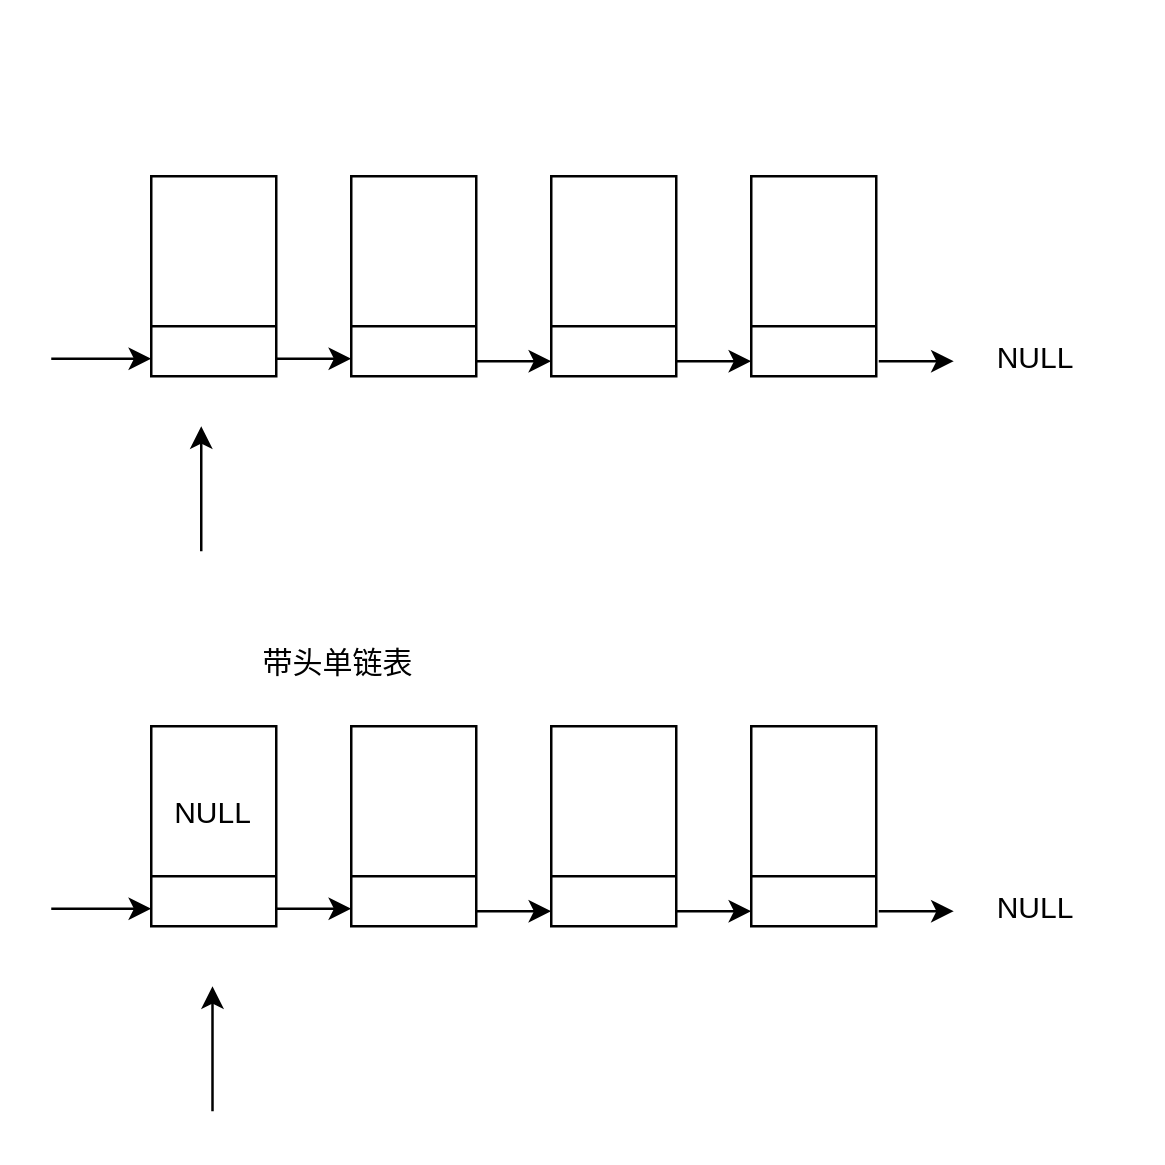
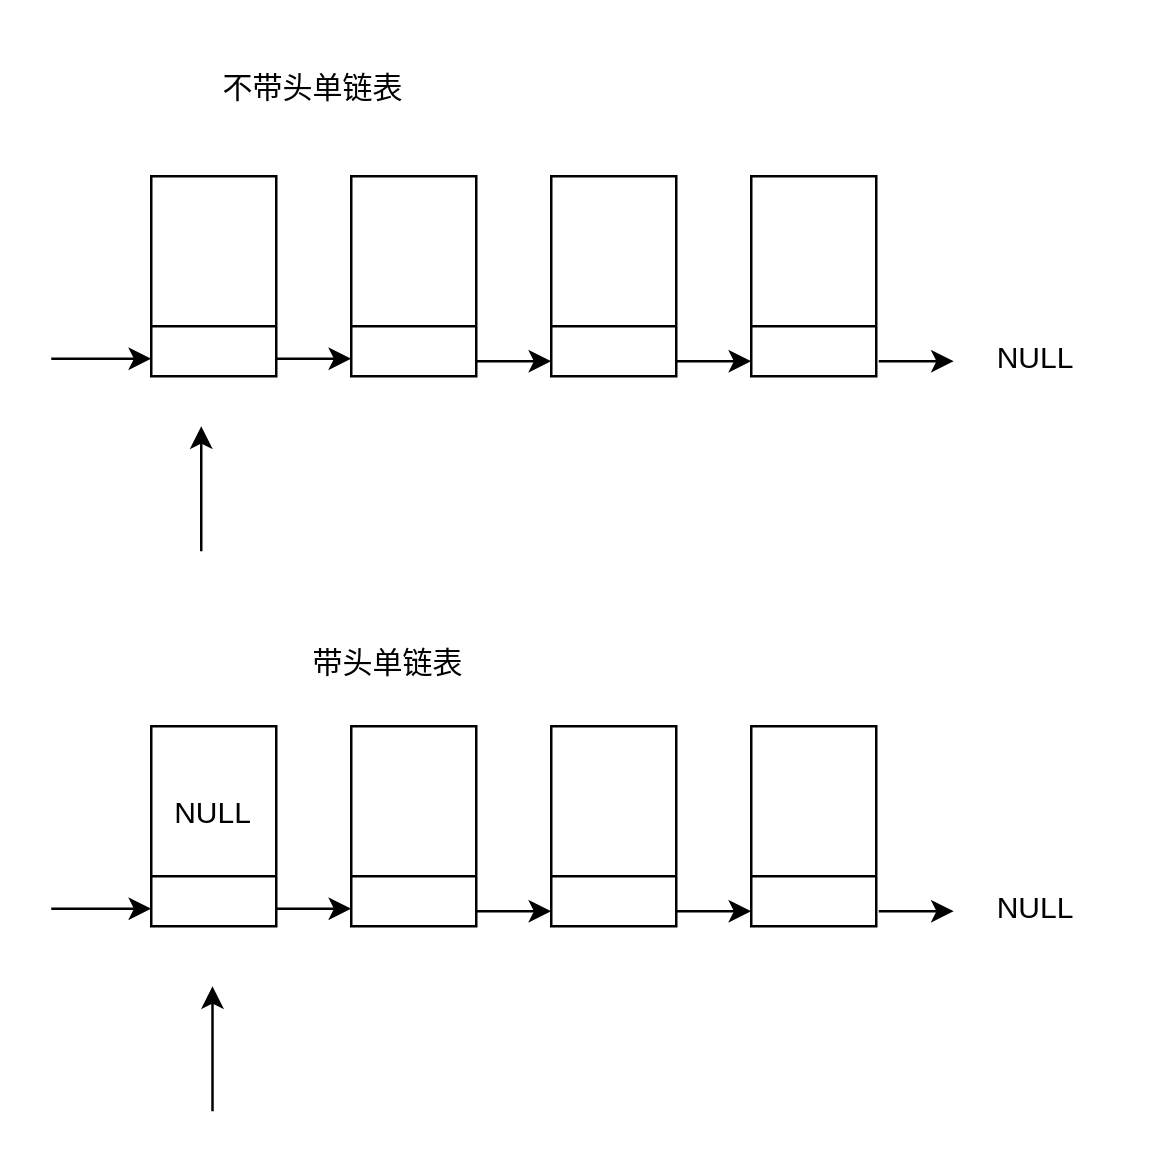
none -> (314, 89)
(339, 664) -> (389, 664)
